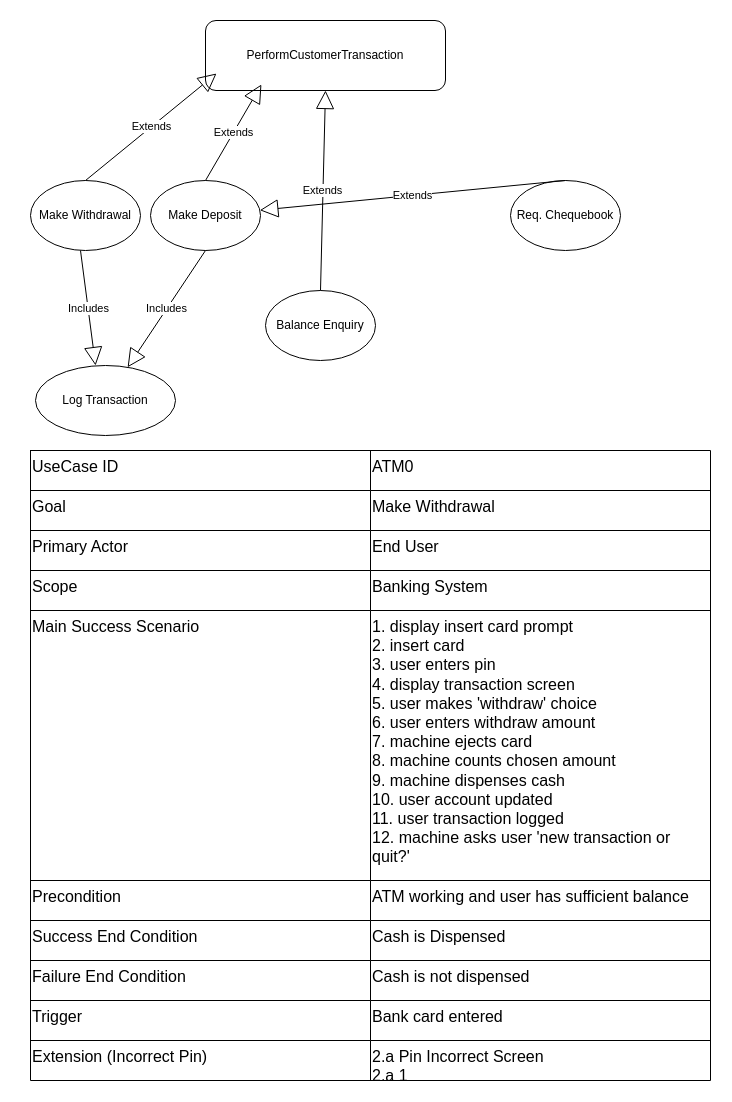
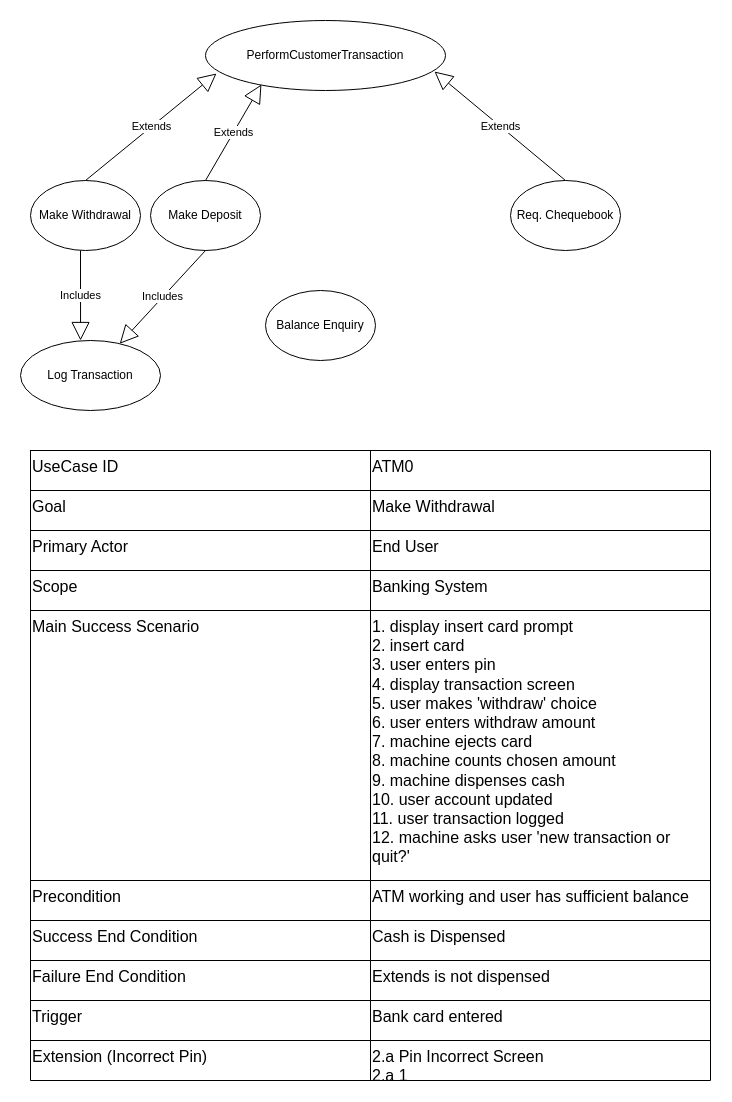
(326, 56) -> (326, 56)
(412, 195) -> (507, 132)
(323, 200) -> none
(106, 401) -> (91, 376)
(456, 977) -> (470, 977)
